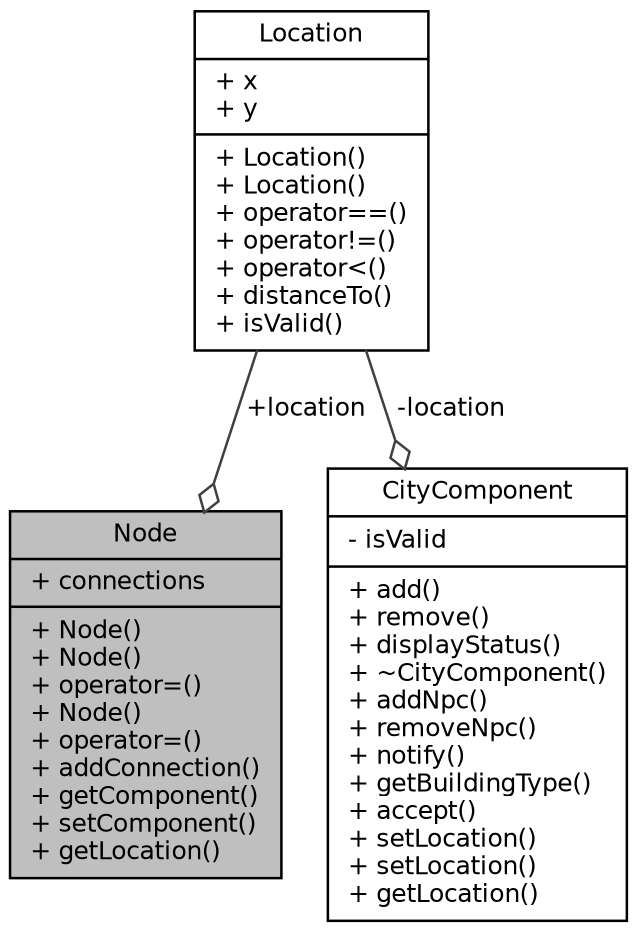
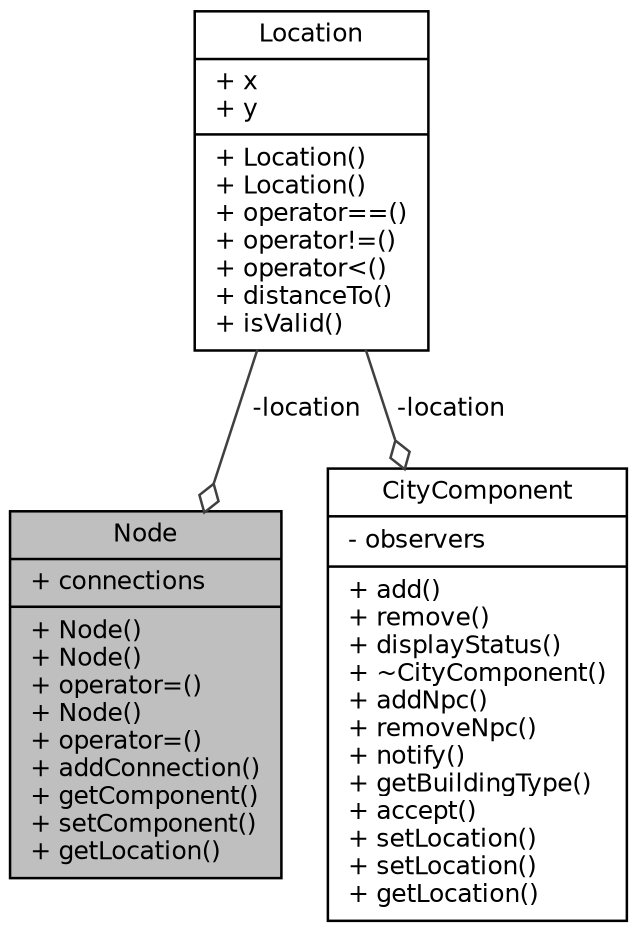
(303, 410) -> (303, 410)
(398, 540) -> (417, 540)
